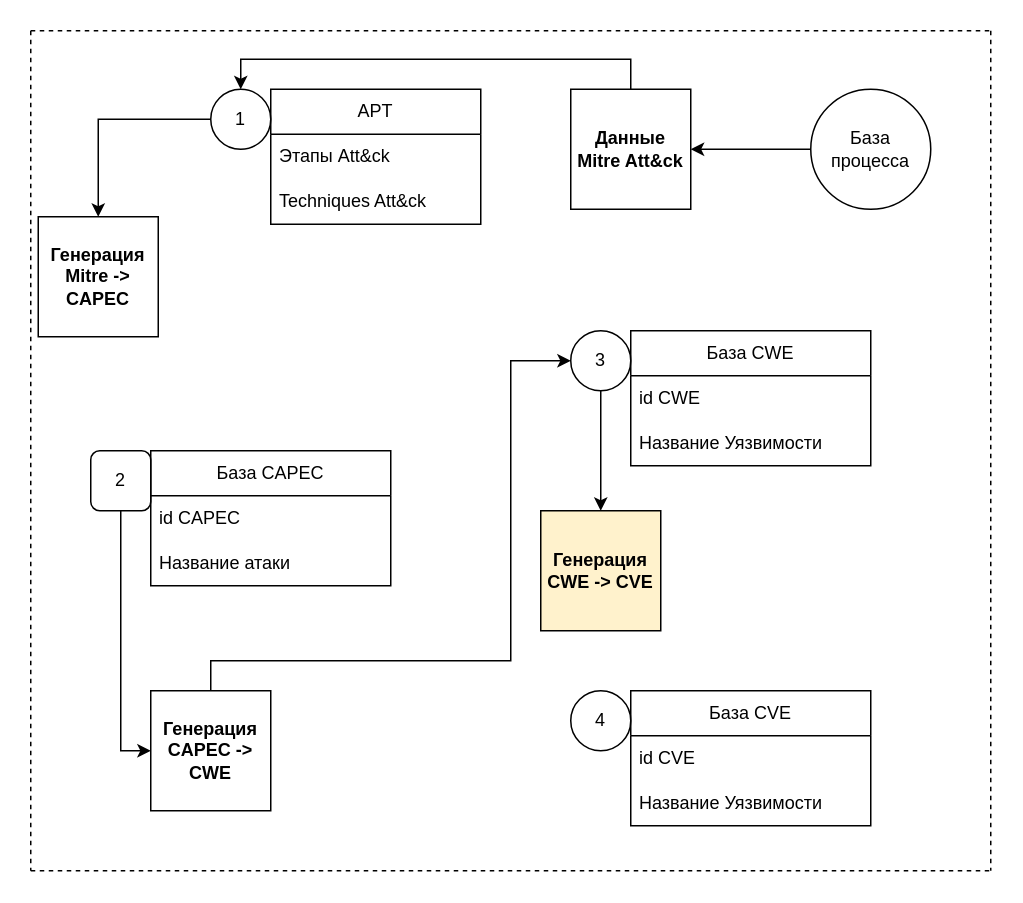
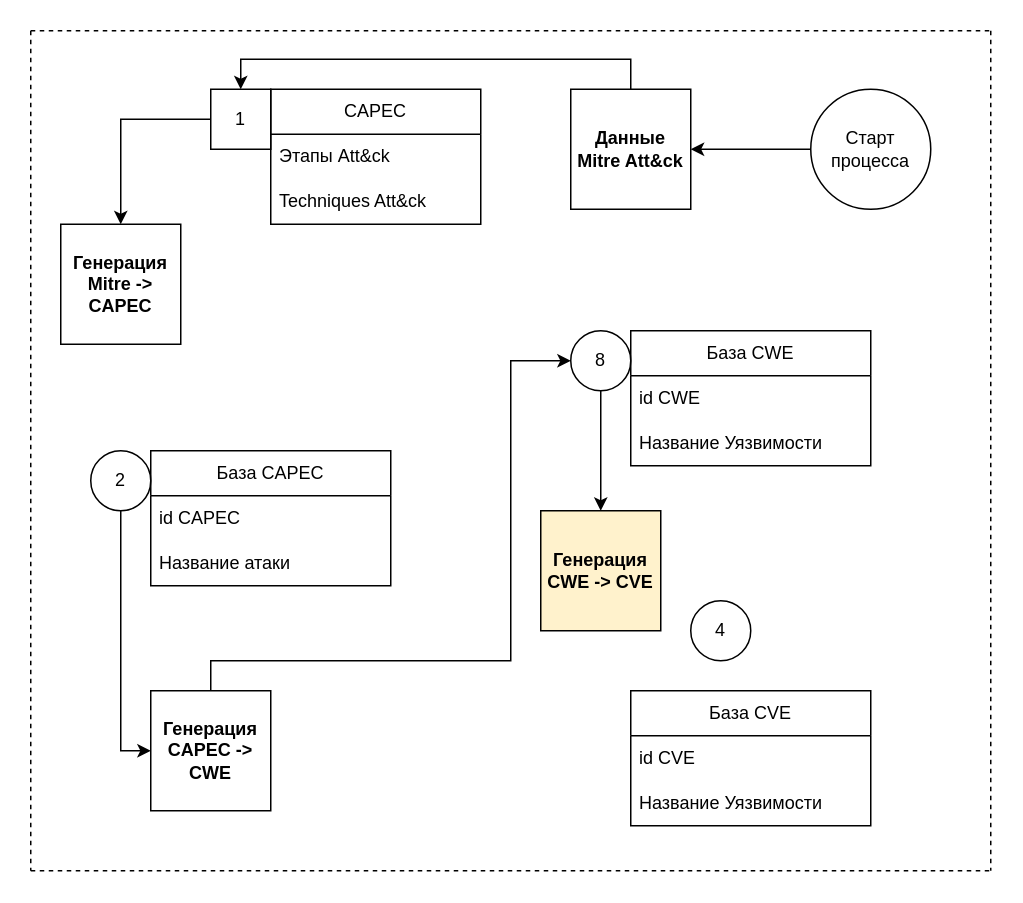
(376, 112) -> (376, 112)
(241, 119) -> (241, 119)
(871, 149) -> (871, 149)
(98, 277) -> (121, 284)
(601, 361) -> (601, 361)
(121, 481) -> (121, 481)
(601, 721) -> (721, 631)
